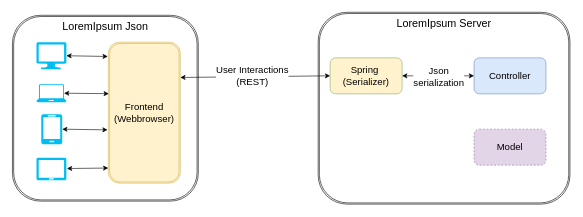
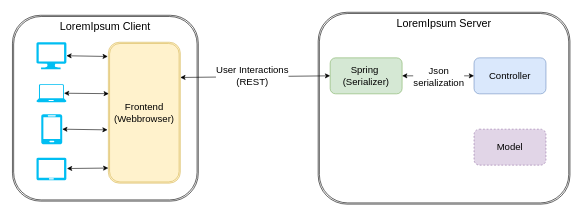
(105, 27) -> (105, 27)
(366, 76) -> (366, 76)
